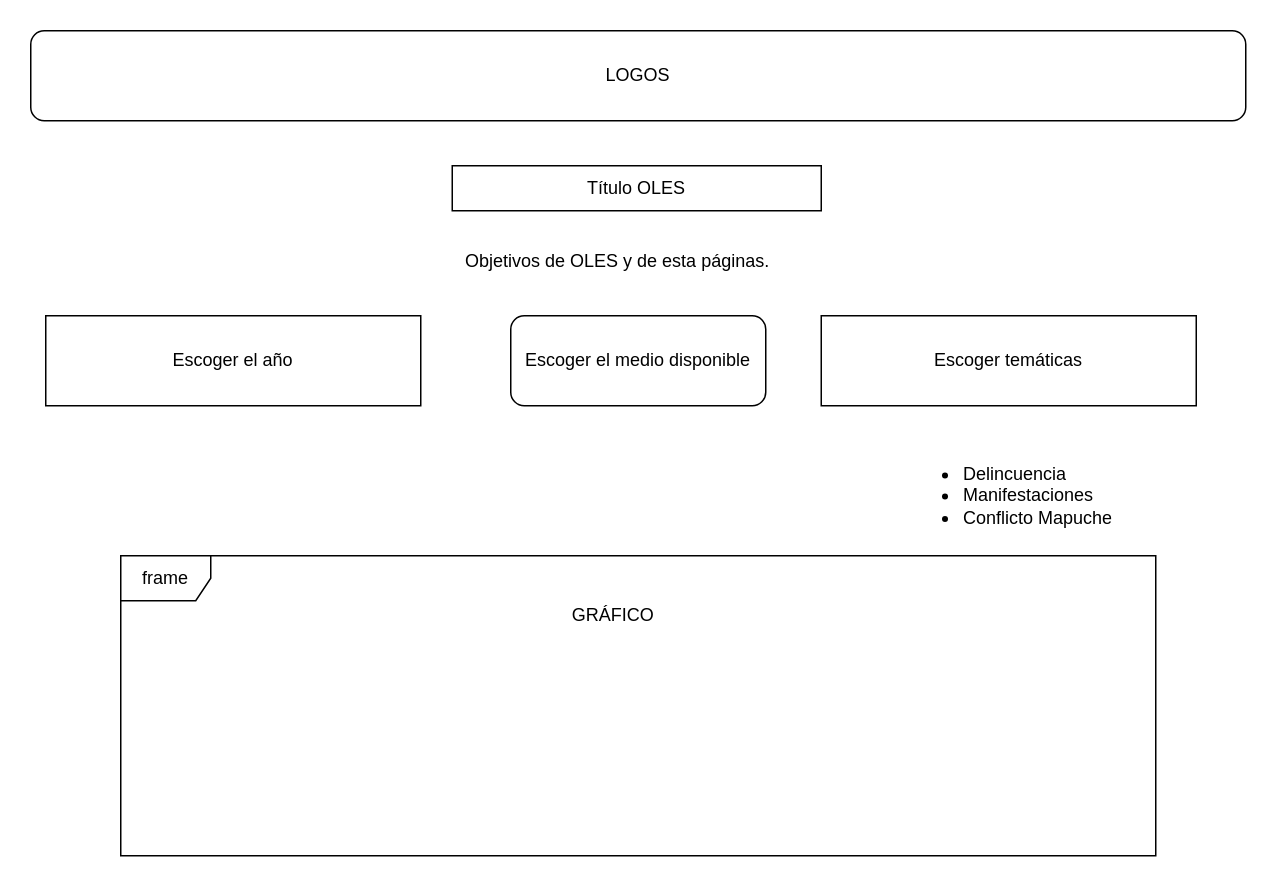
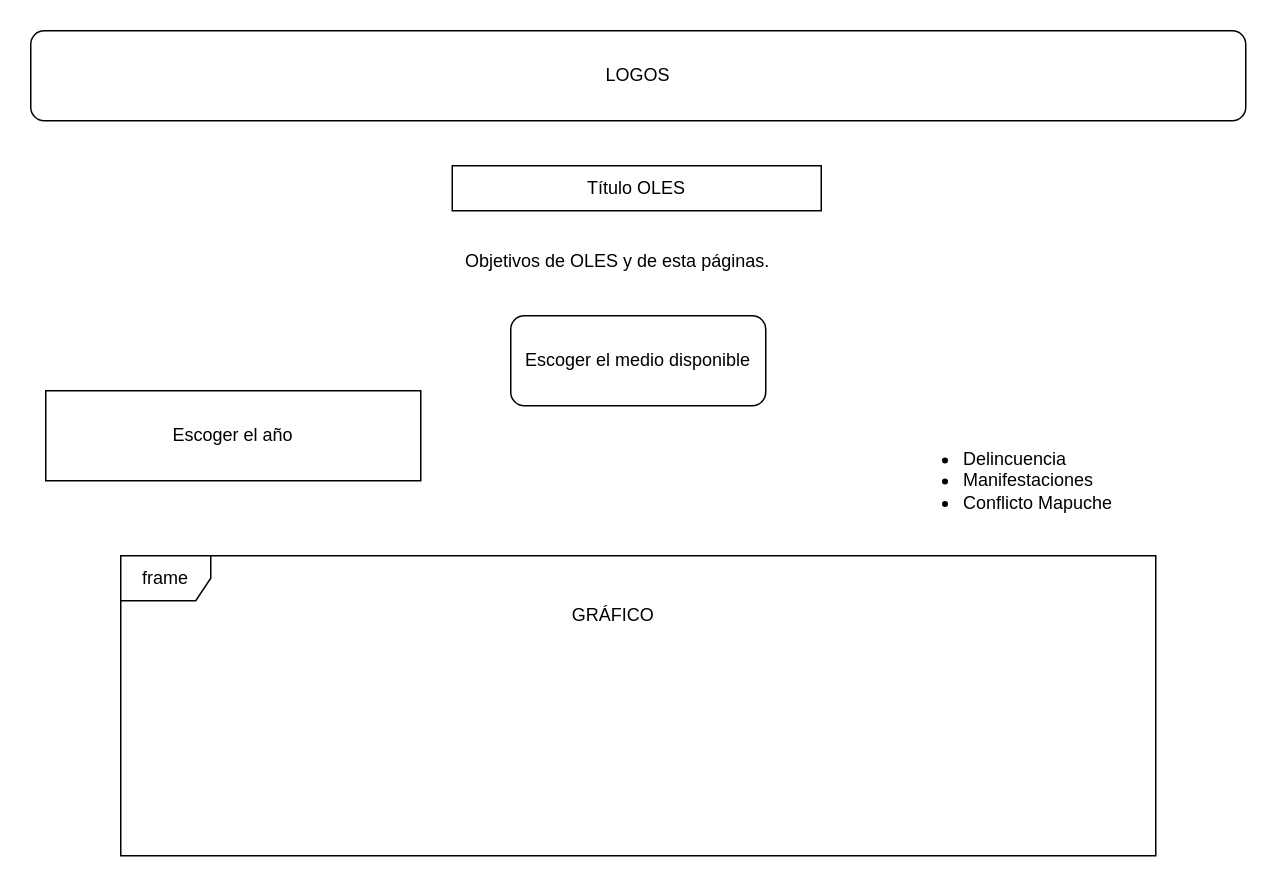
(233, 361) -> (233, 436)
(1009, 361) -> none
(1025, 496) -> (1025, 481)
